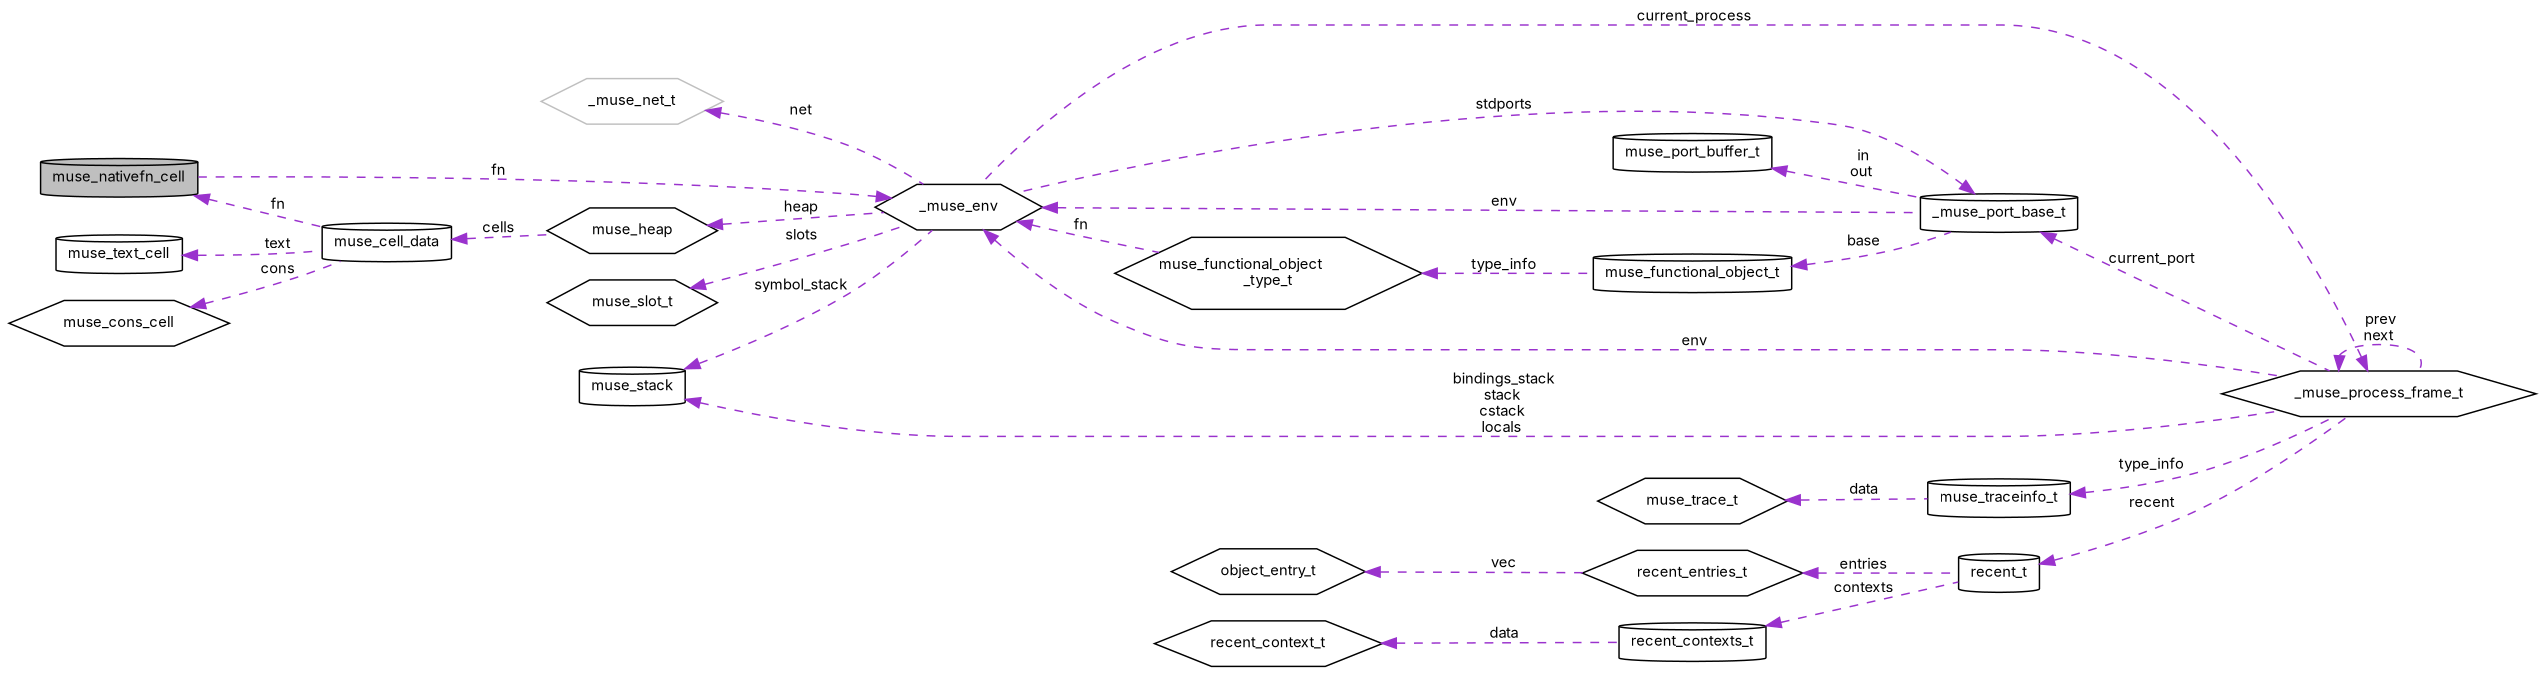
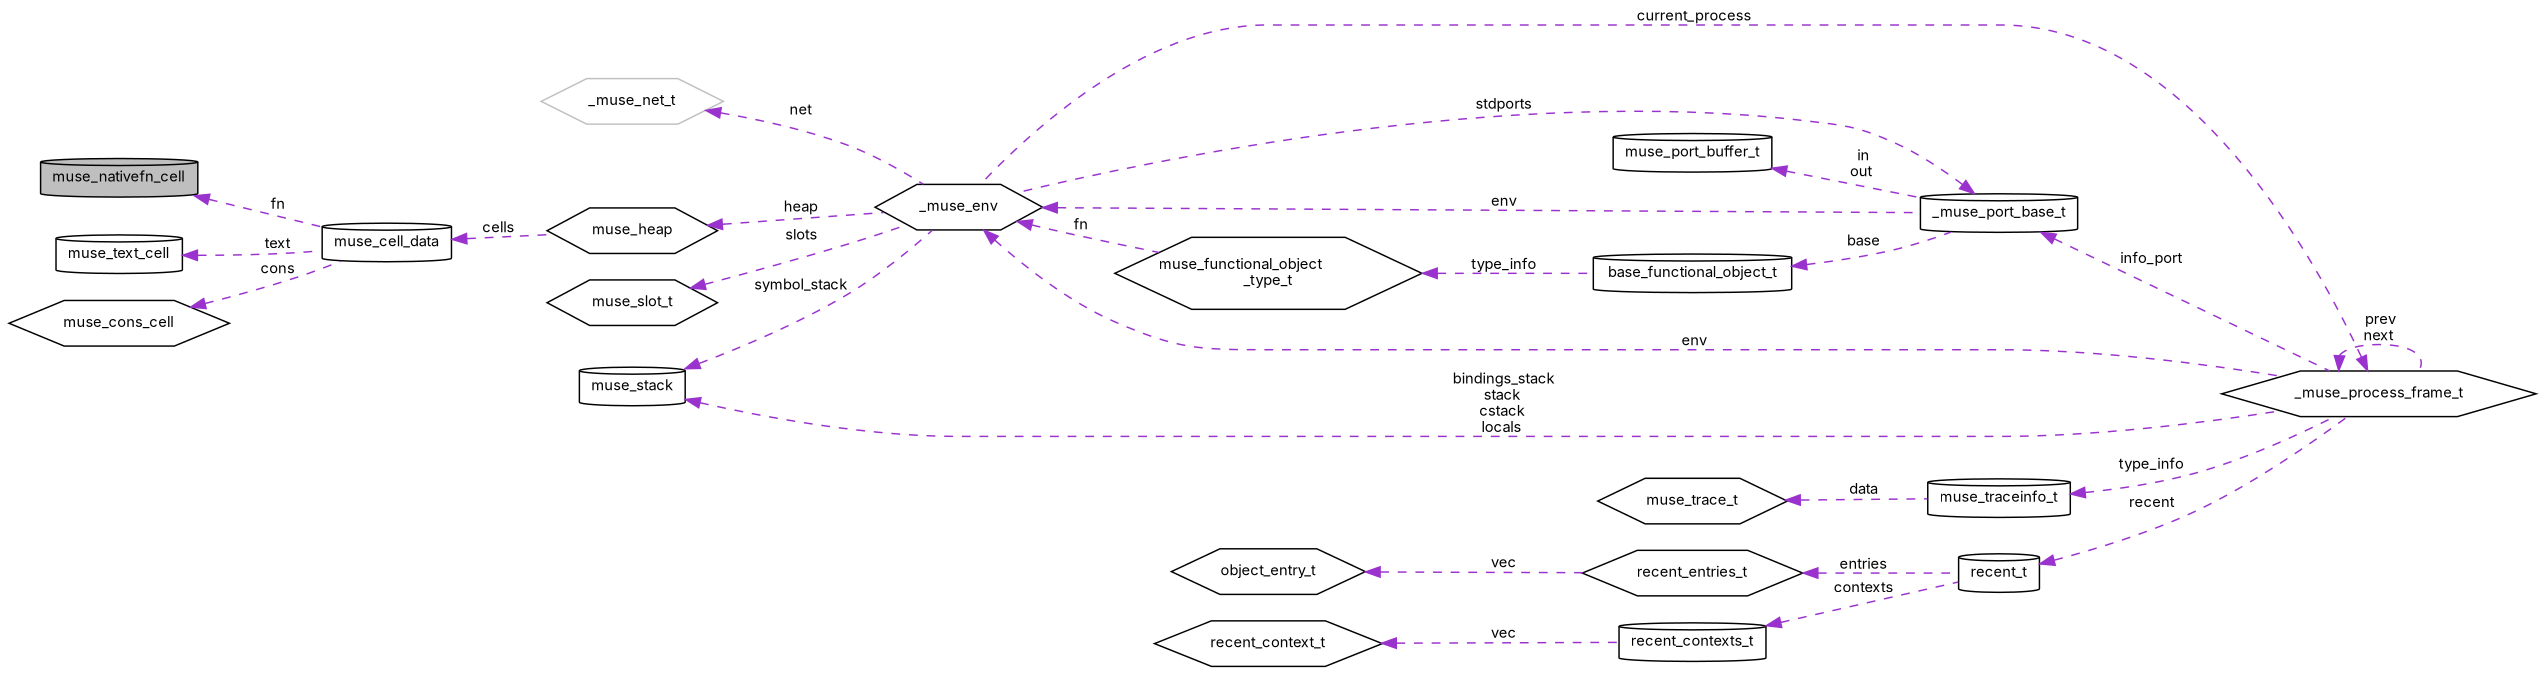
(538, 180) -> none
(2150, 259) -> (2150, 259)
(1693, 273) -> (1693, 273)
(1502, 634) -> (1502, 634)
